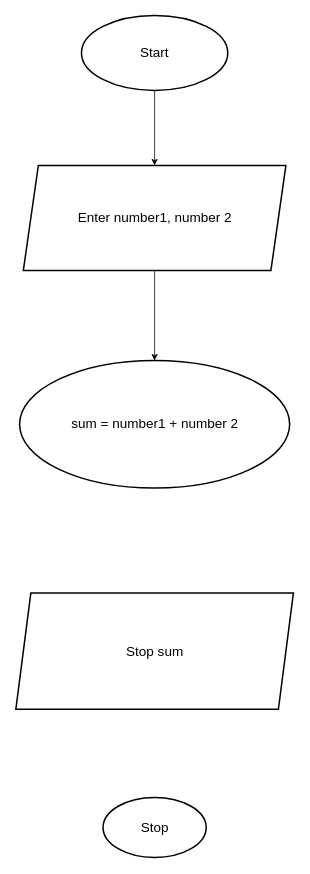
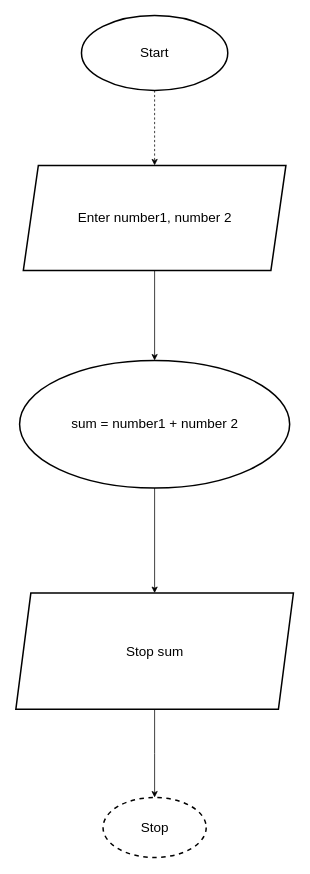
(155, 124) -> (155, 124)
none -> (155, 538)
none -> (155, 750)
(155, 827) -> (155, 827)
